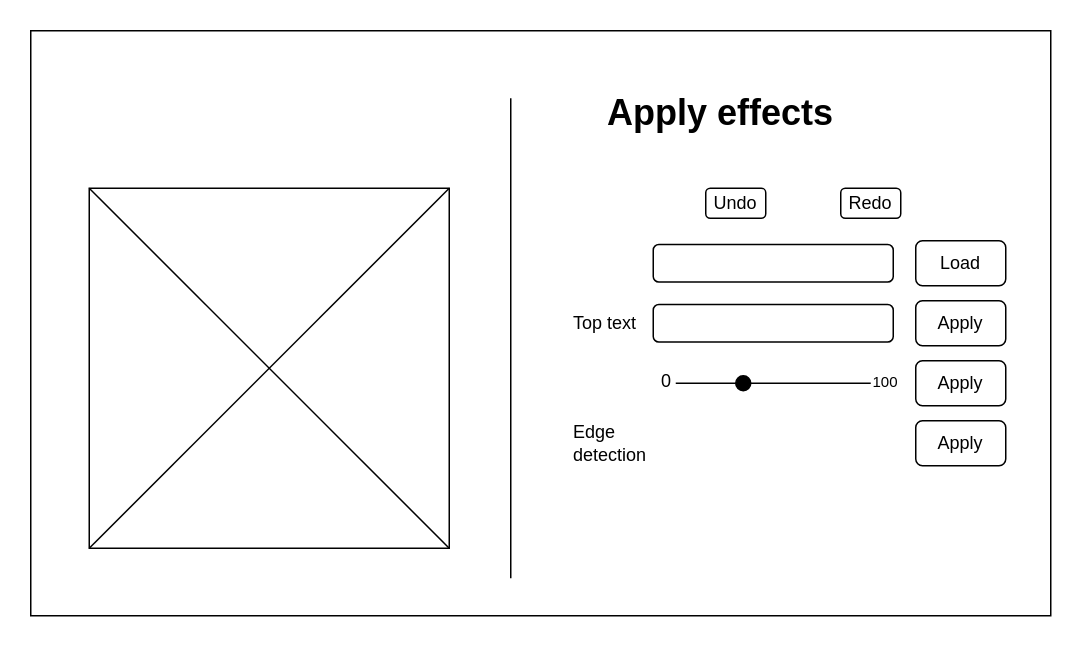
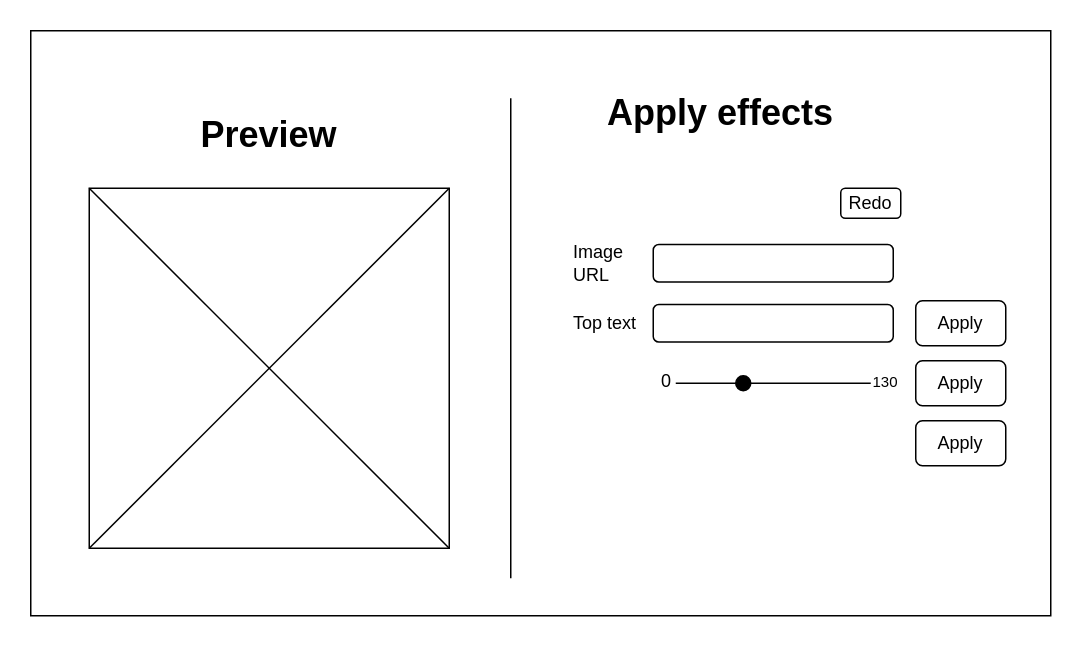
none -> (269, 136)
(736, 203) -> none
none -> (608, 263)
(961, 263) -> none
(886, 382) -> (886, 382)
(608, 443) -> none
